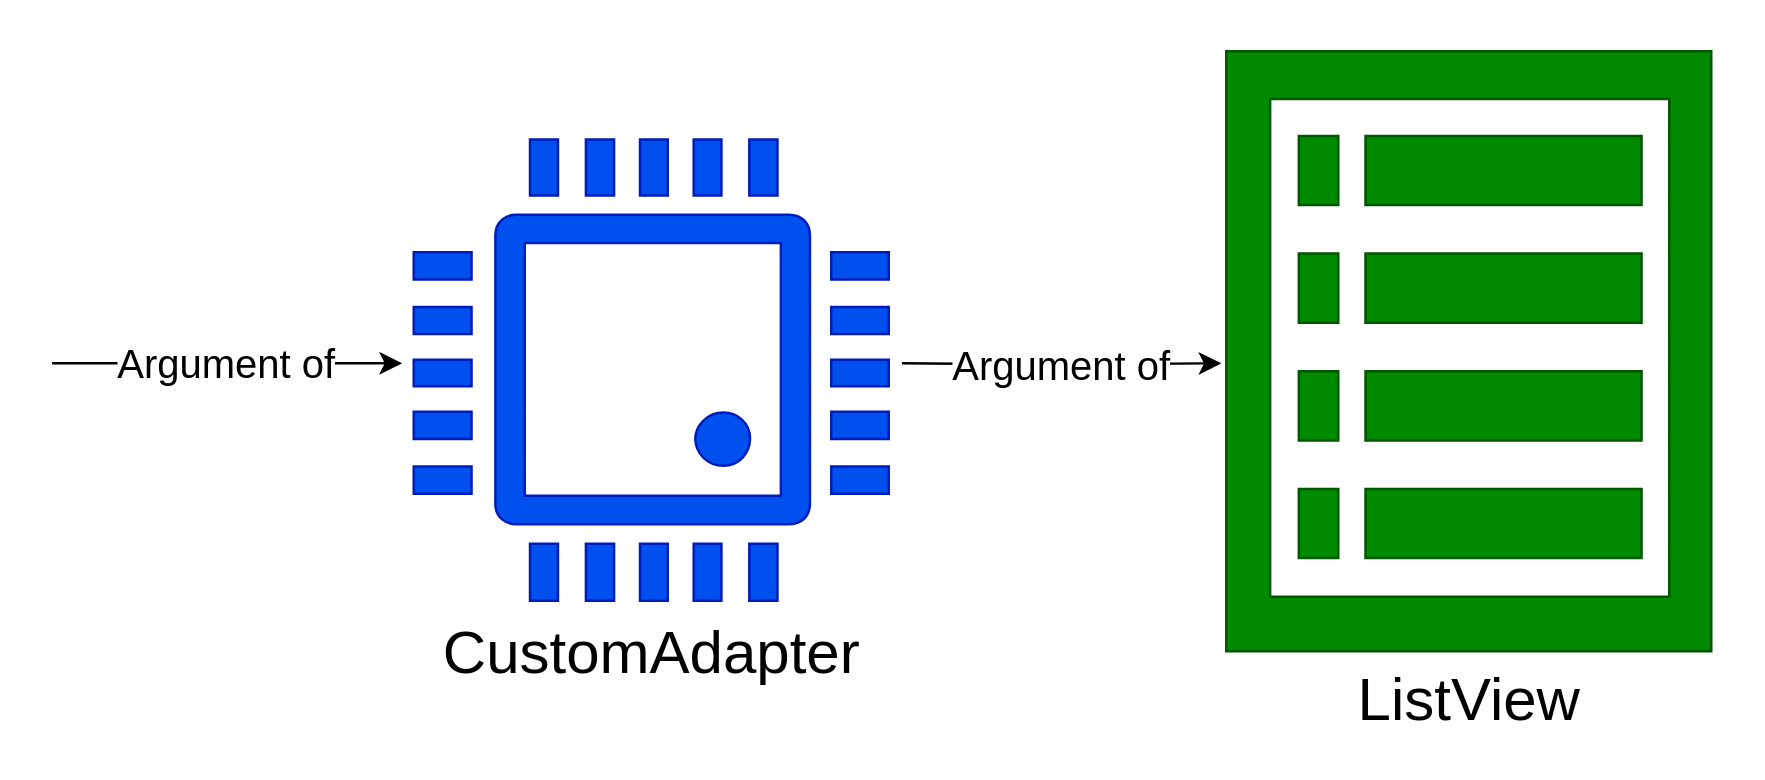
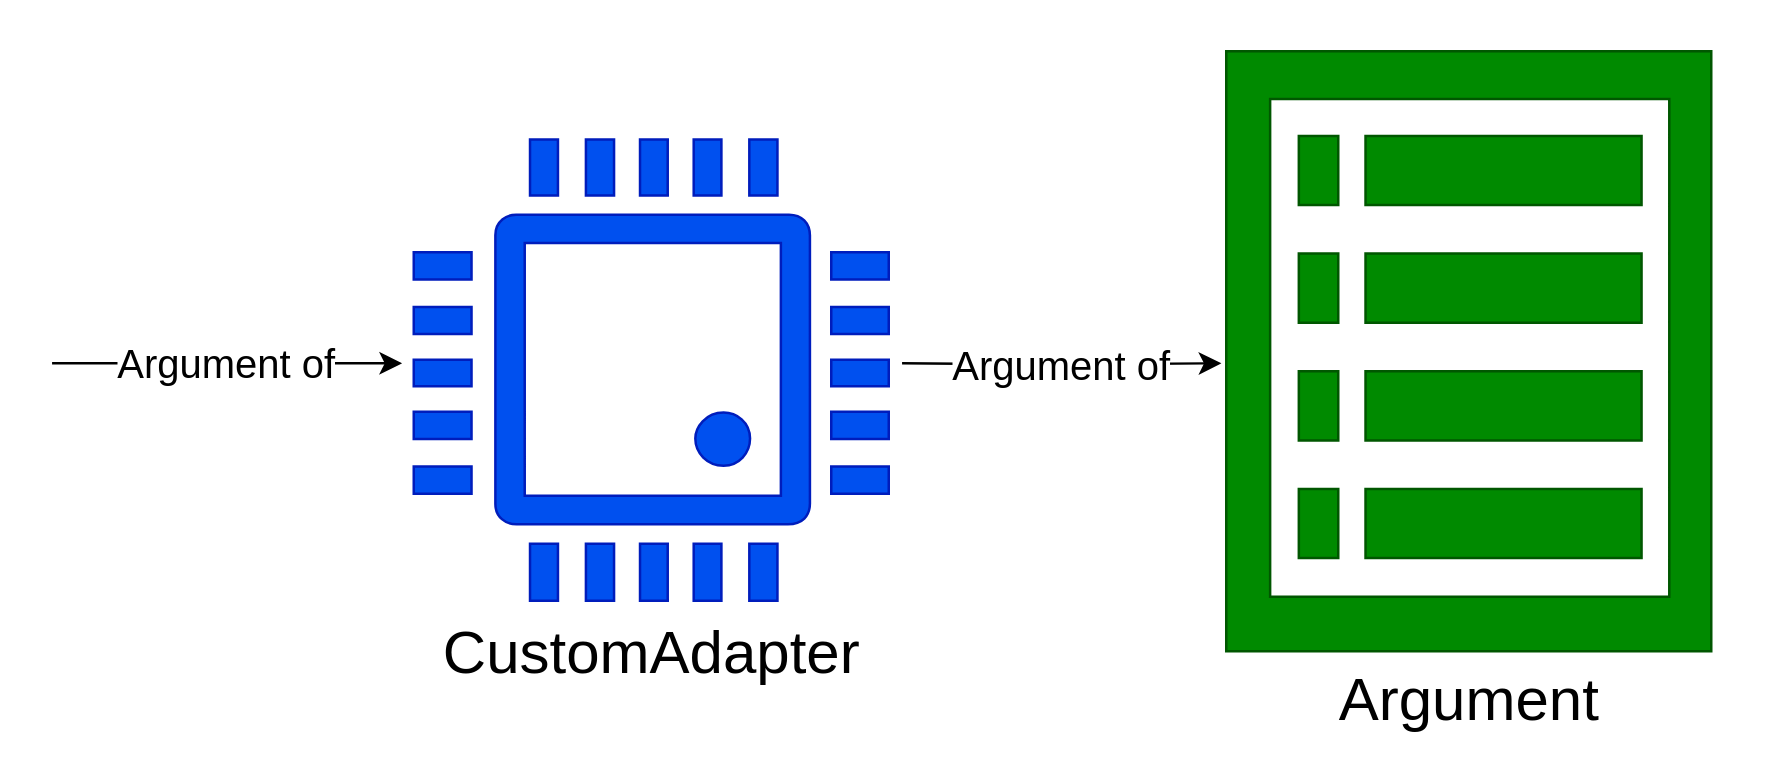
(1470, 701) -> (1470, 701)
